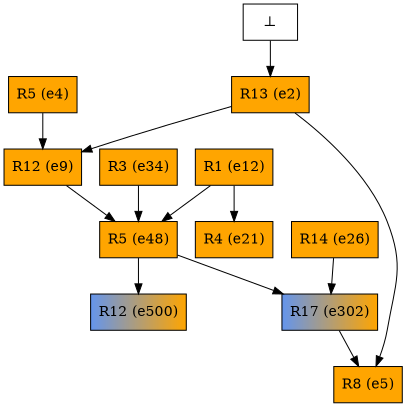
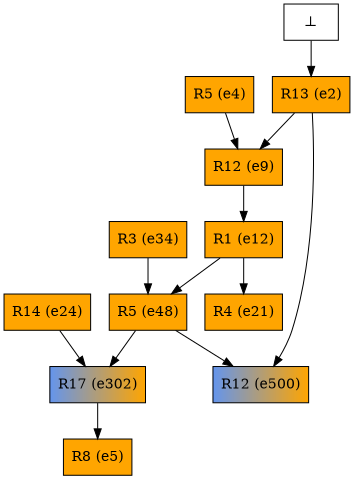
(87, 200) -> (244, 198)
(386, 219) -> (310, 238)
(335, 240) -> (47, 312)
